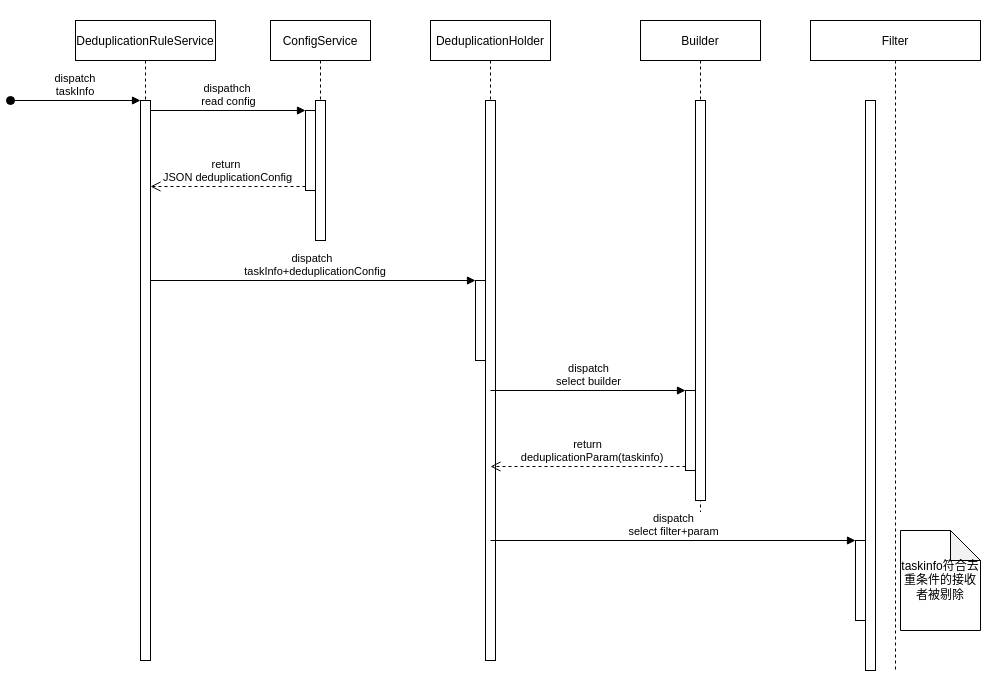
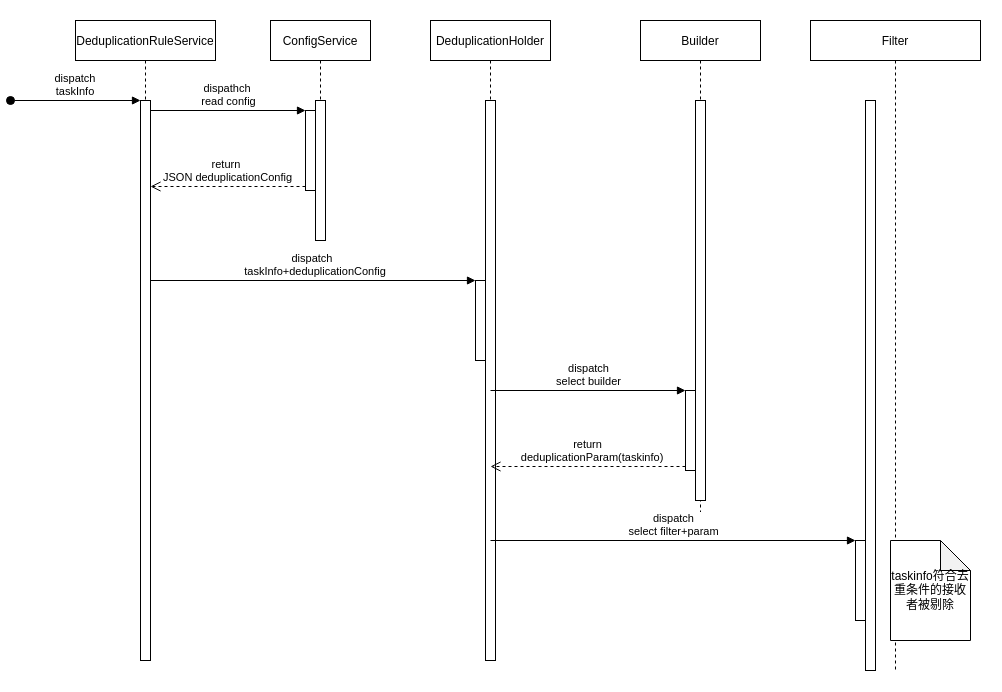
(941, 581) -> (931, 591)
